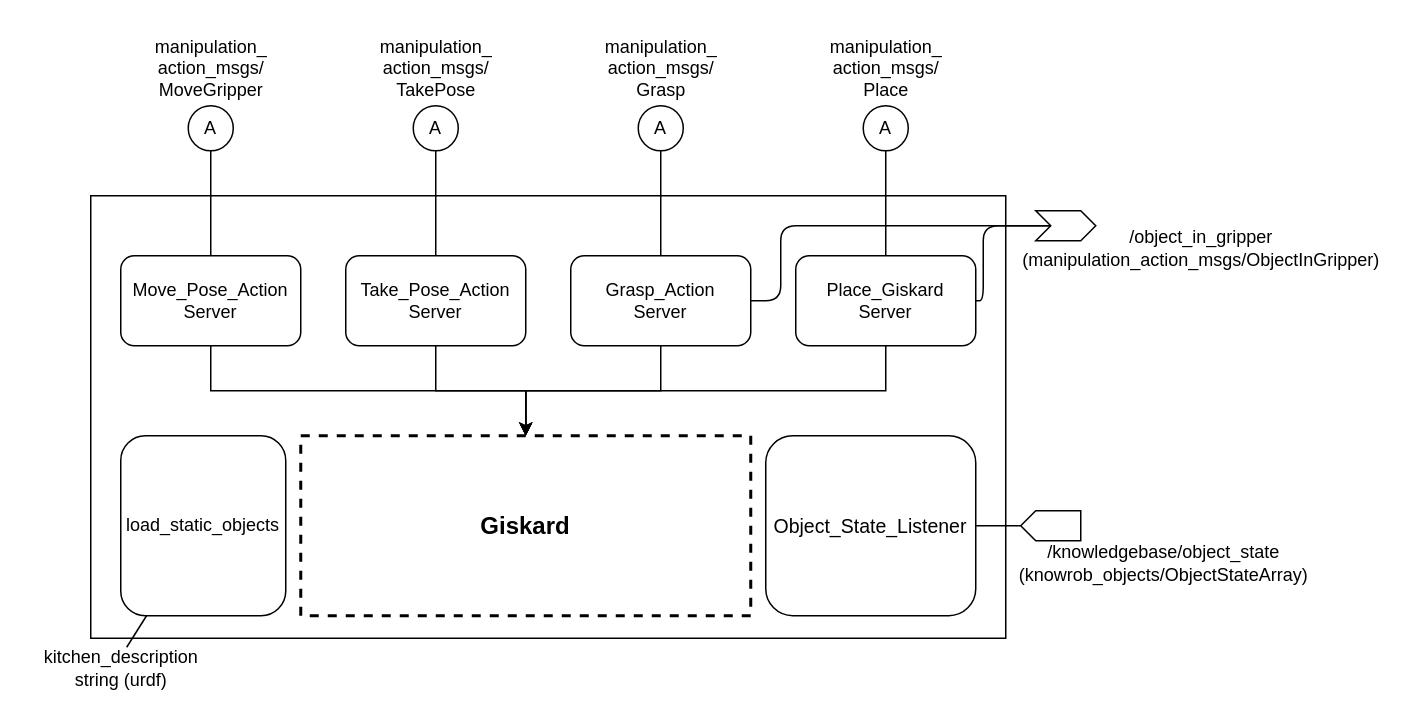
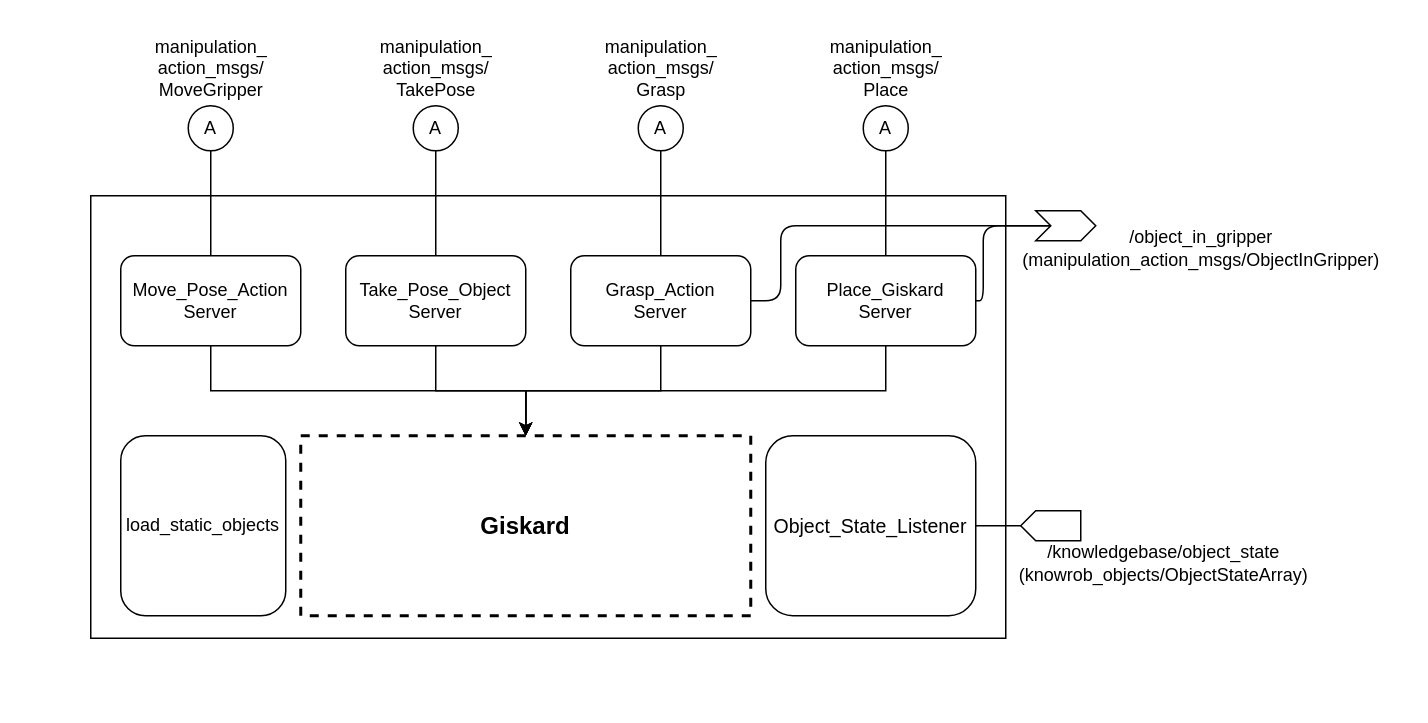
(436, 301) -> (436, 301)
(136, 632) -> none
(121, 668) -> none
